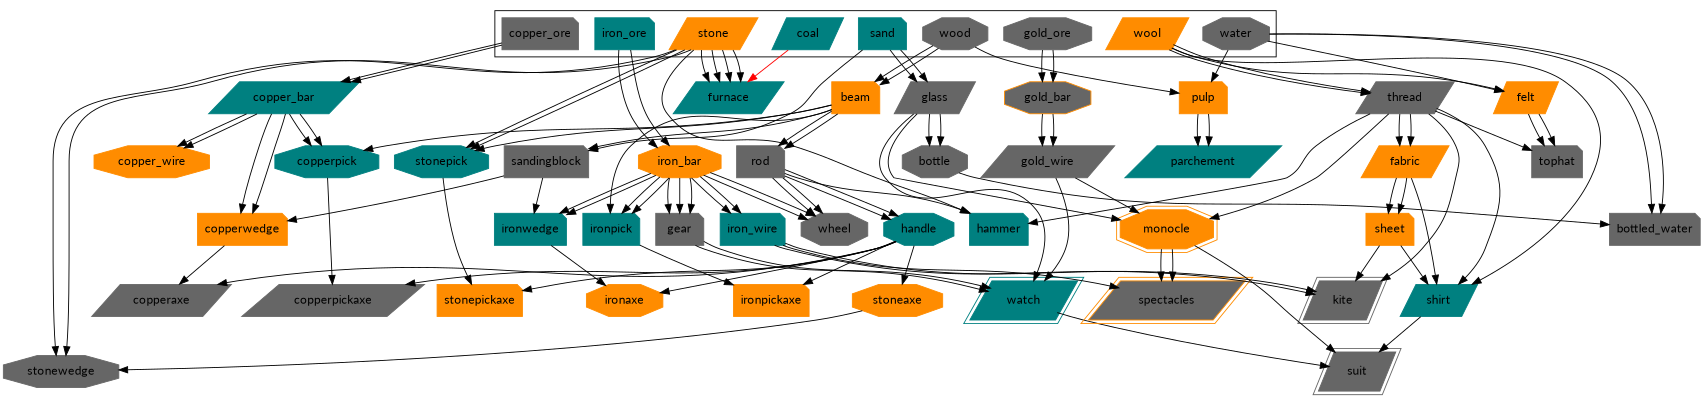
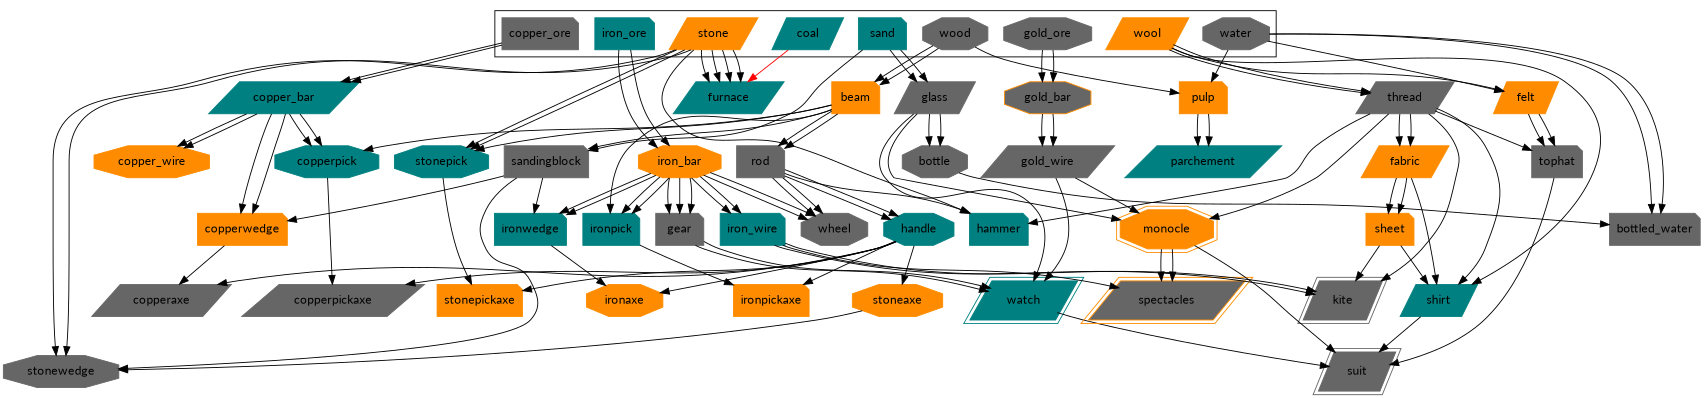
none -> (1505, 296)
none -> (423, 347)
